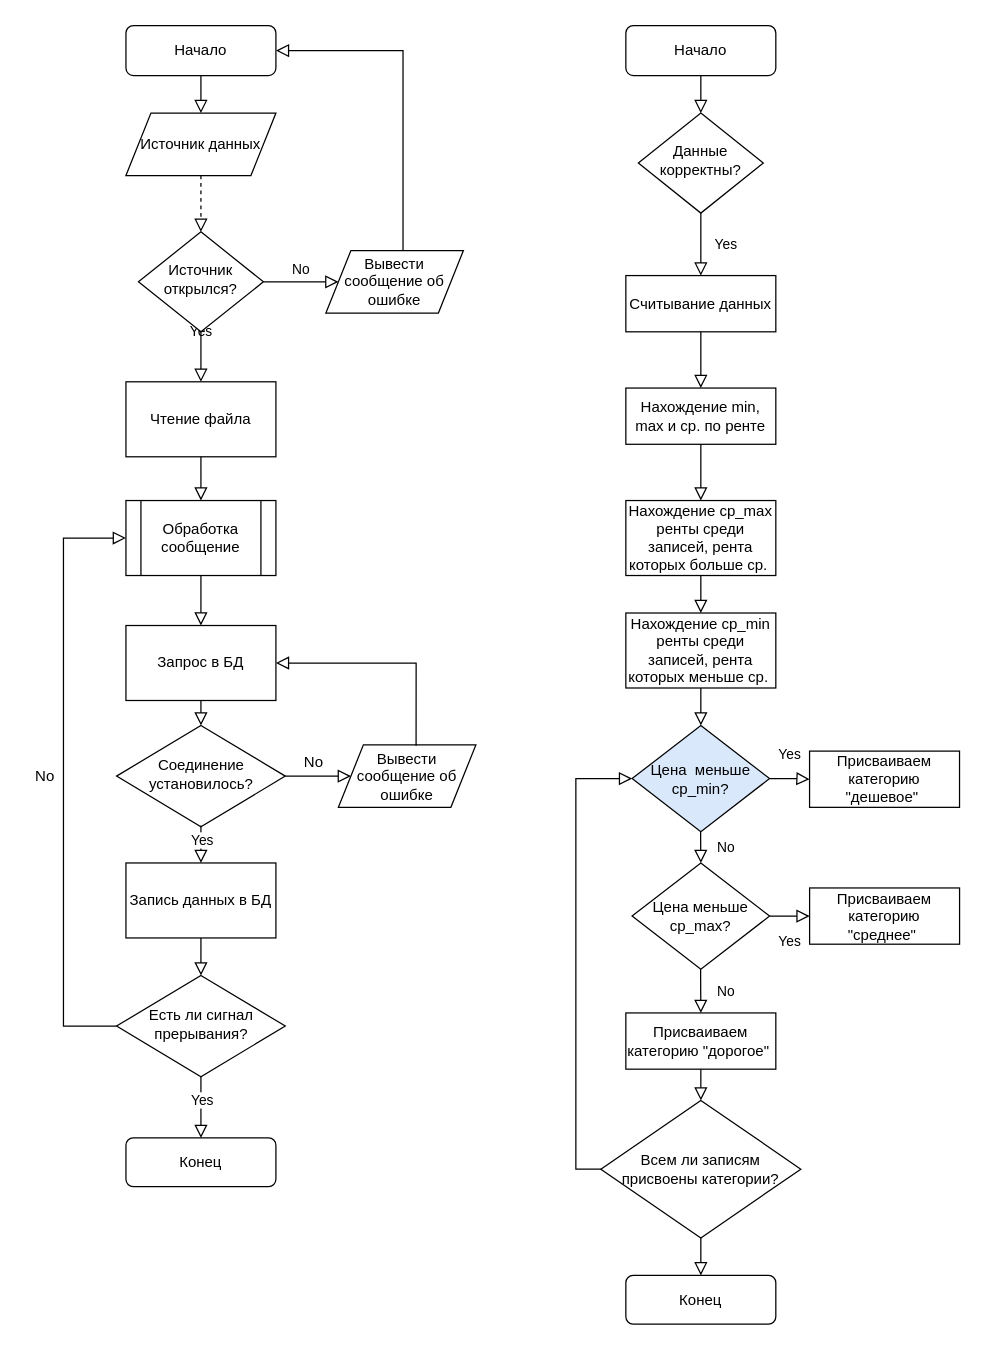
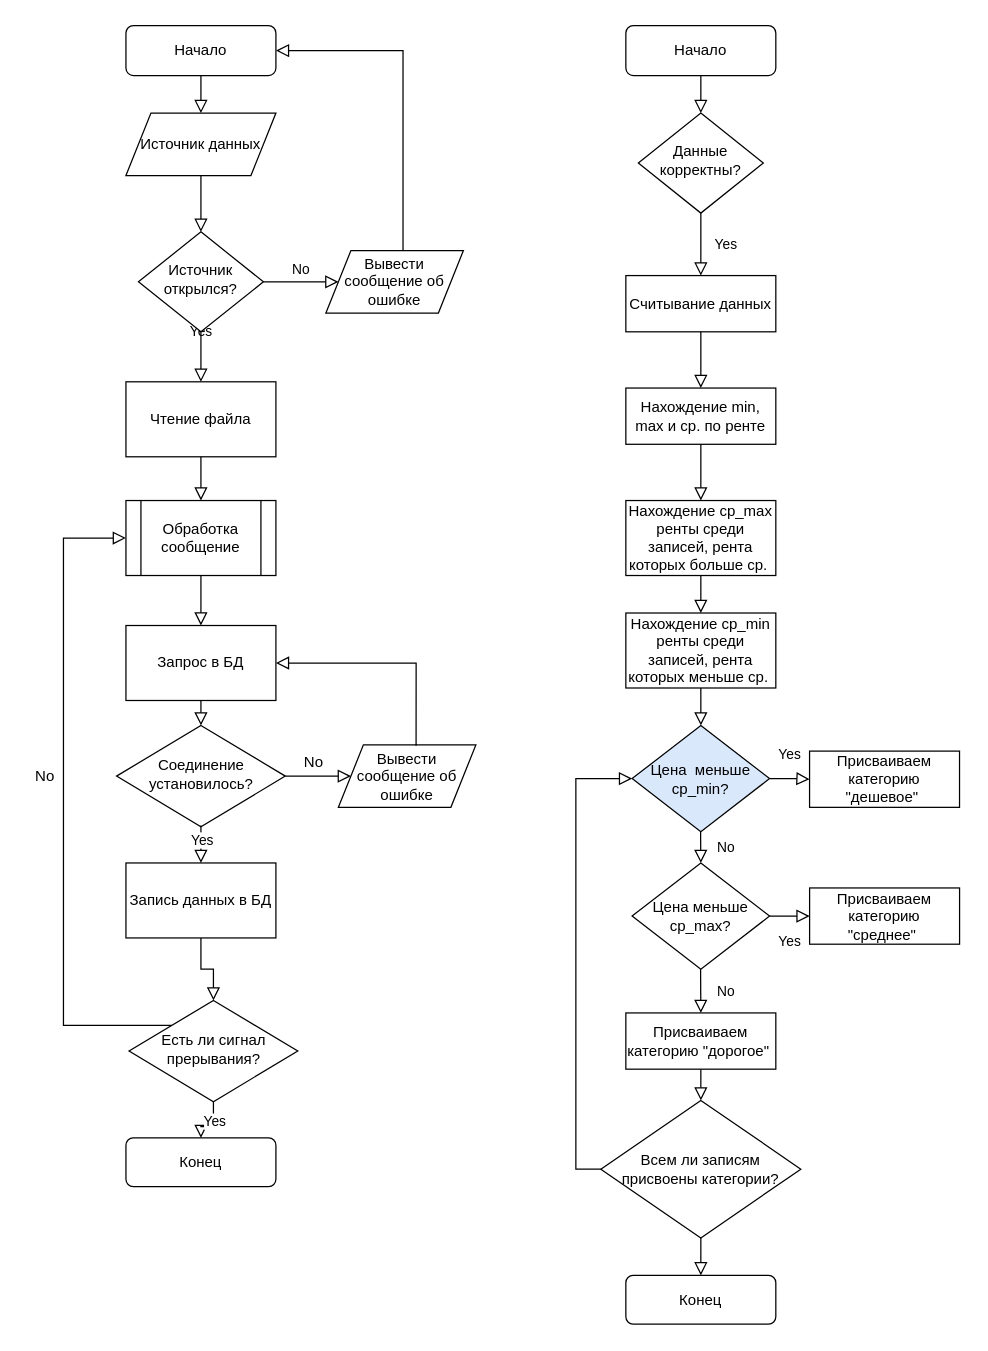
(201, 198) -> (201, 198)
(201, 1026) -> (213, 1051)
